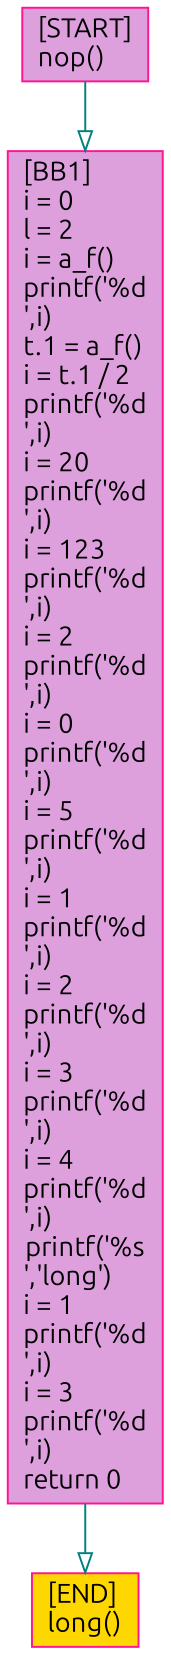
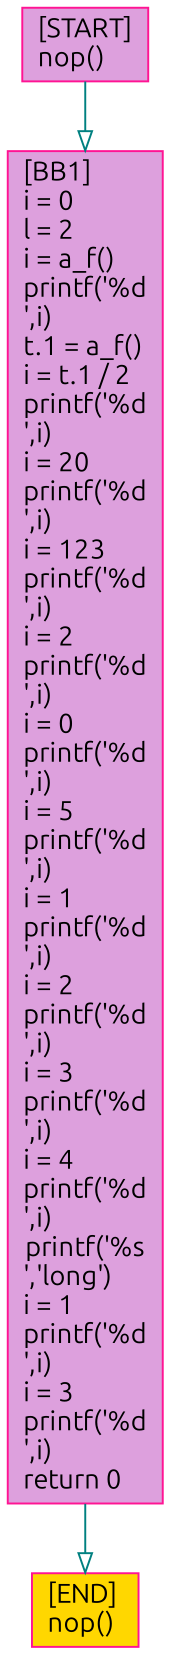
(85, 1610) -> (85, 1610)
